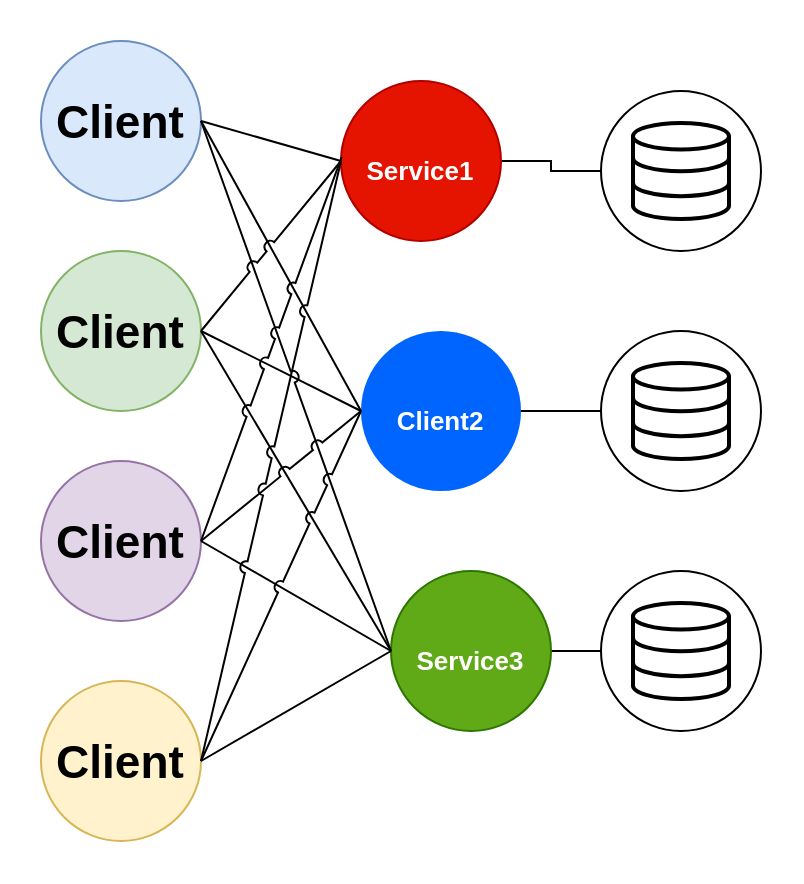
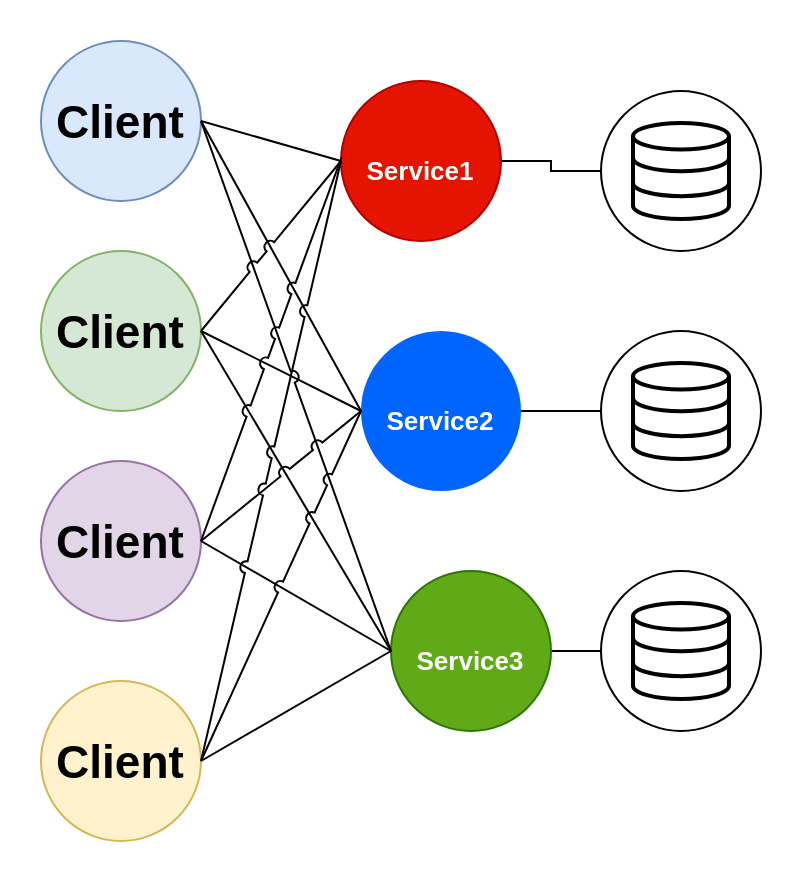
(441, 411) -> (441, 411)
